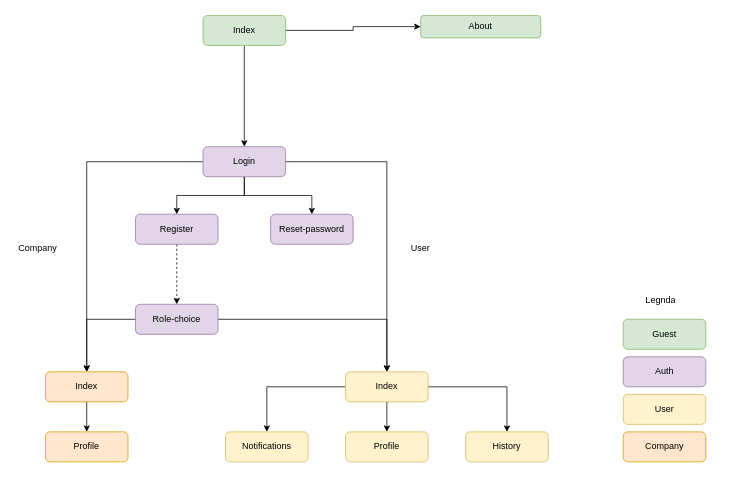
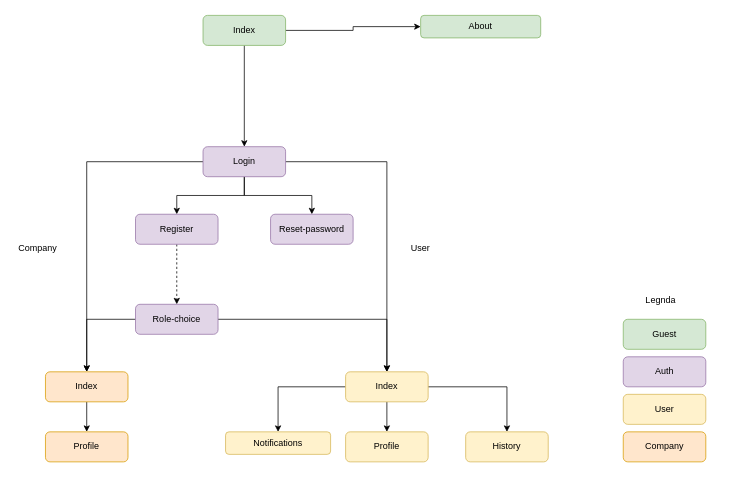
(267, 447) -> (278, 443)
